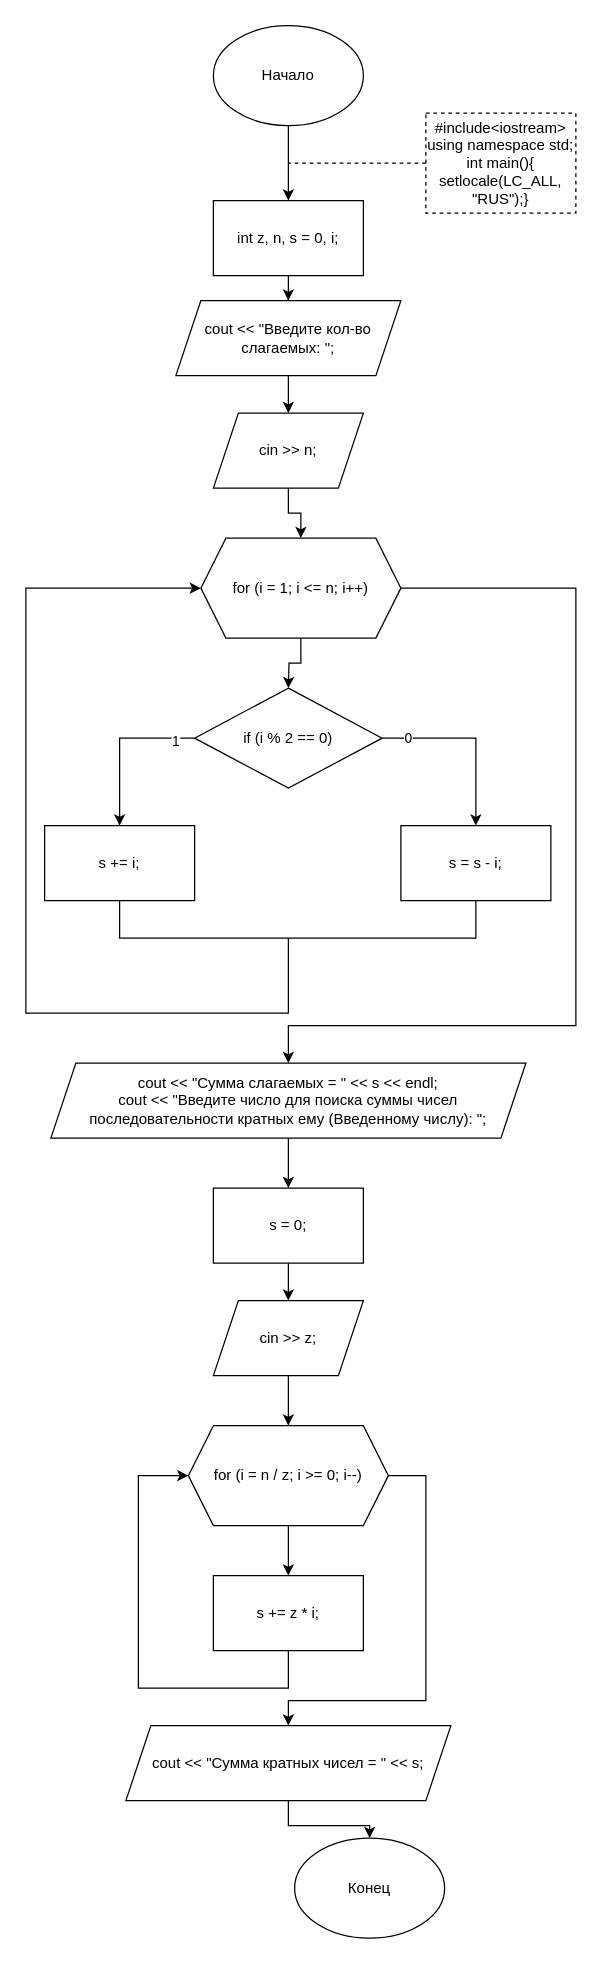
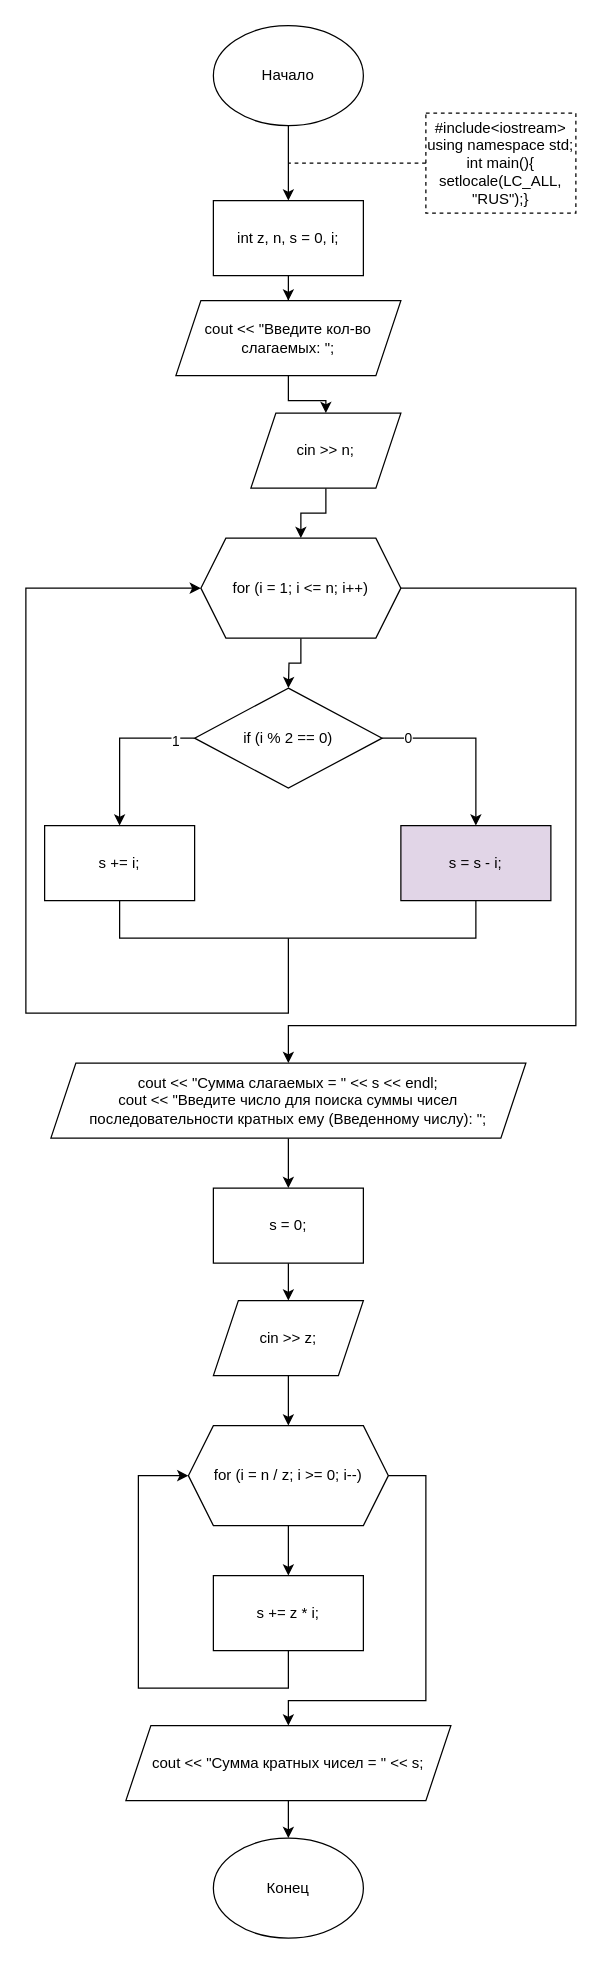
(288, 451) -> (326, 451)
(476, 863) -> (476, 863)
(369, 1888) -> (288, 1888)
